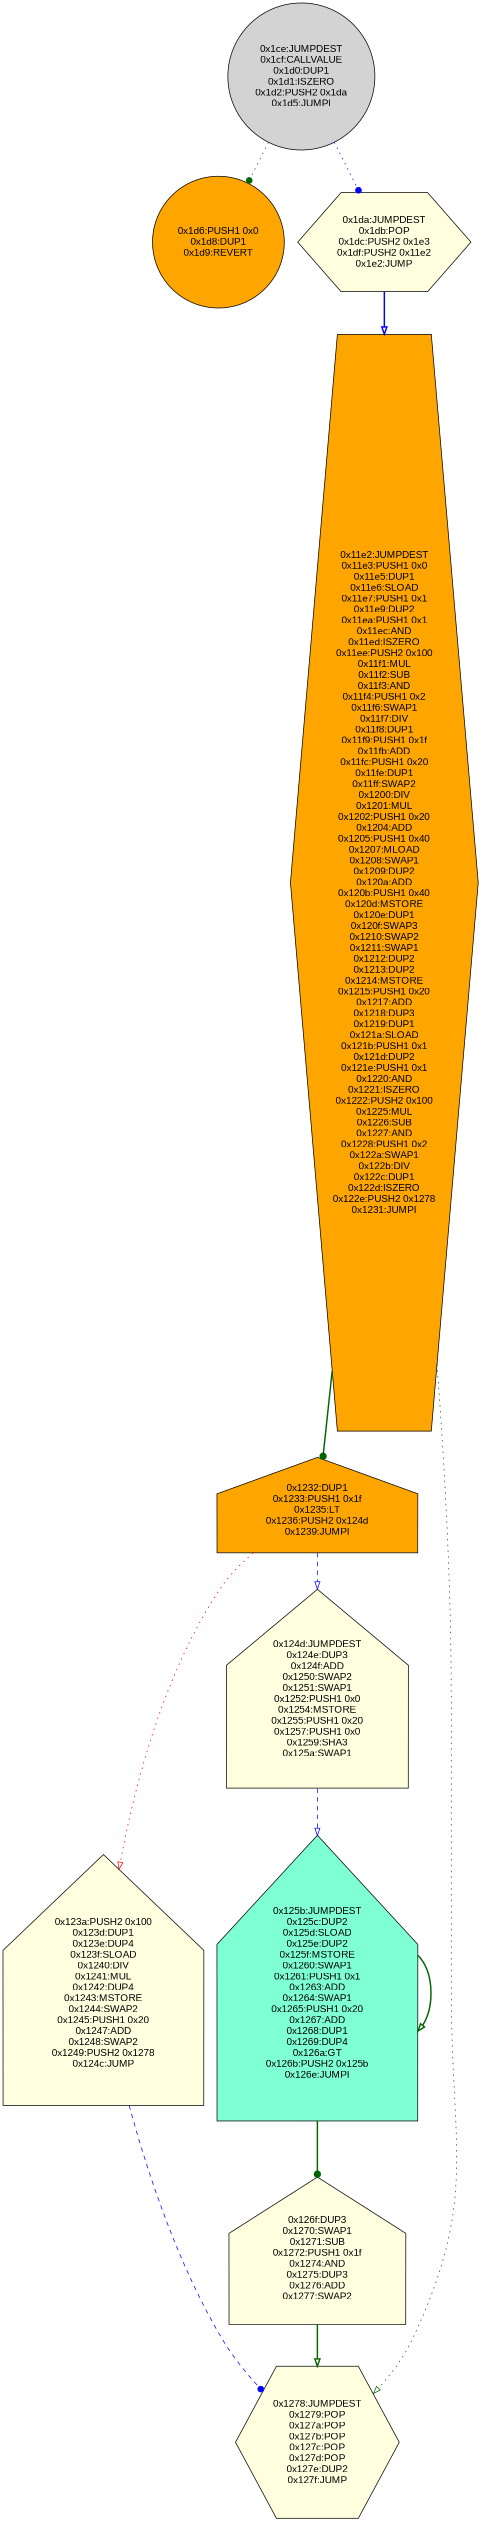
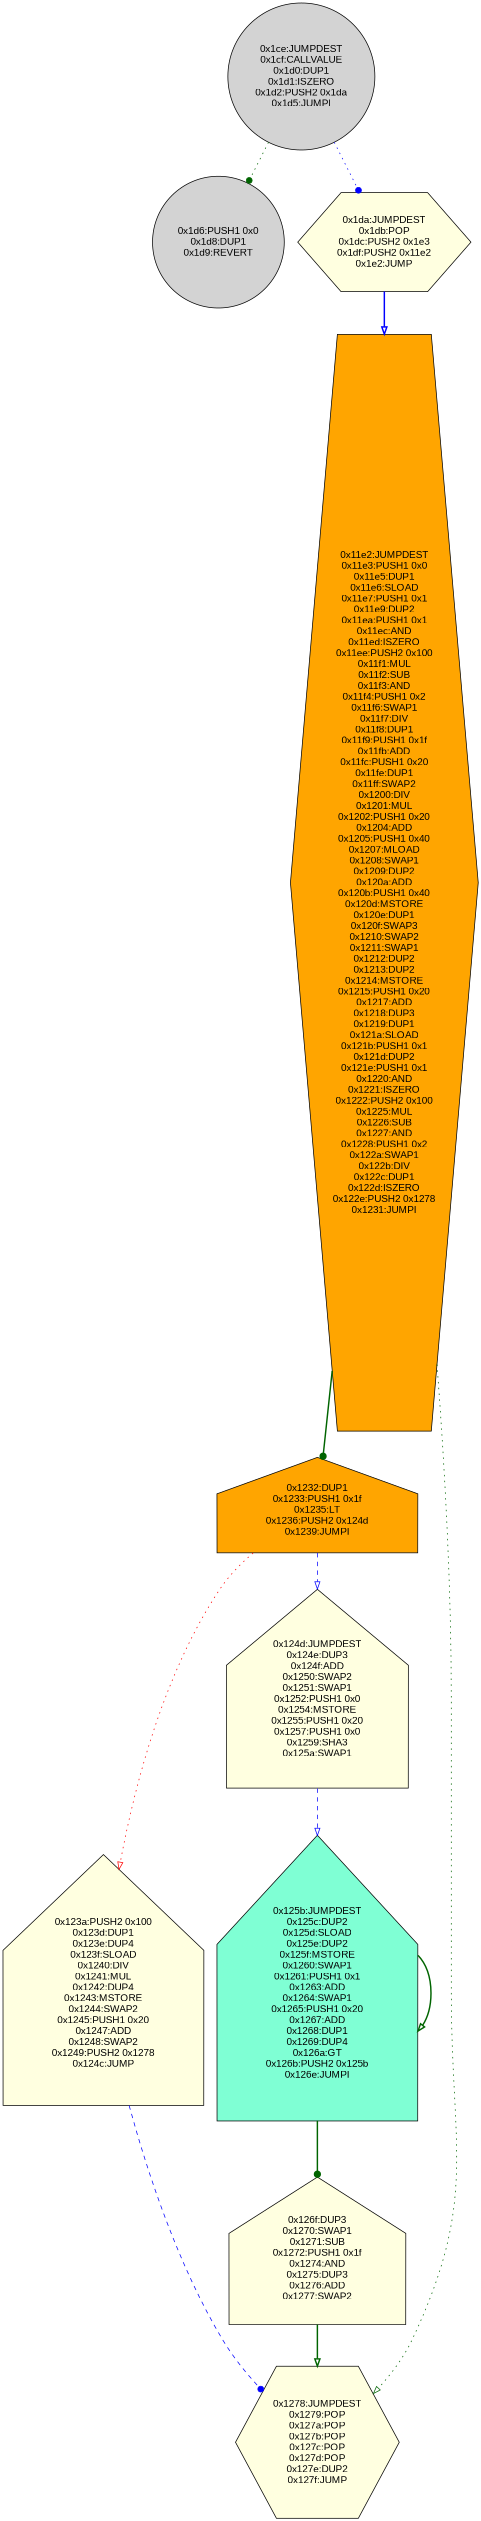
(218, 242) -> (218, 242)
